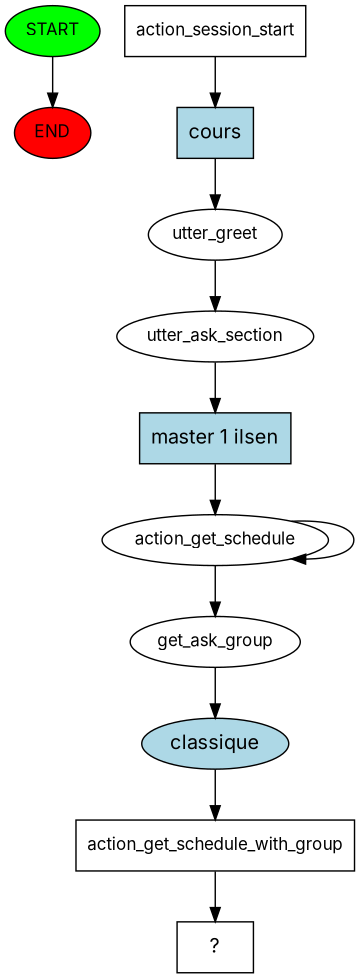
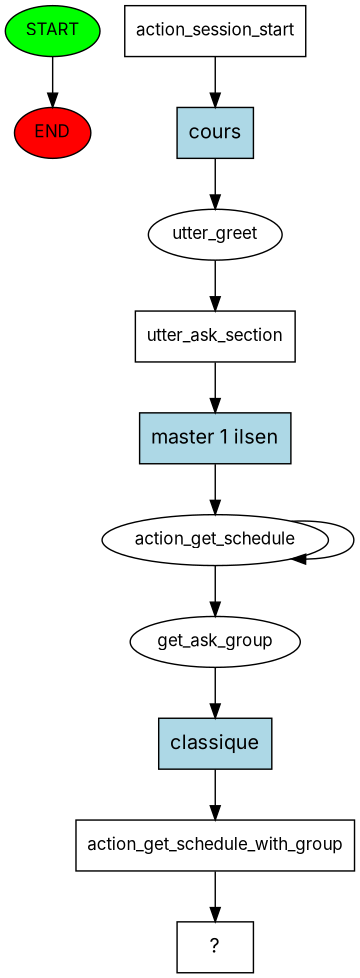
(215, 337) -> (215, 337)
(215, 744) -> (215, 744)
